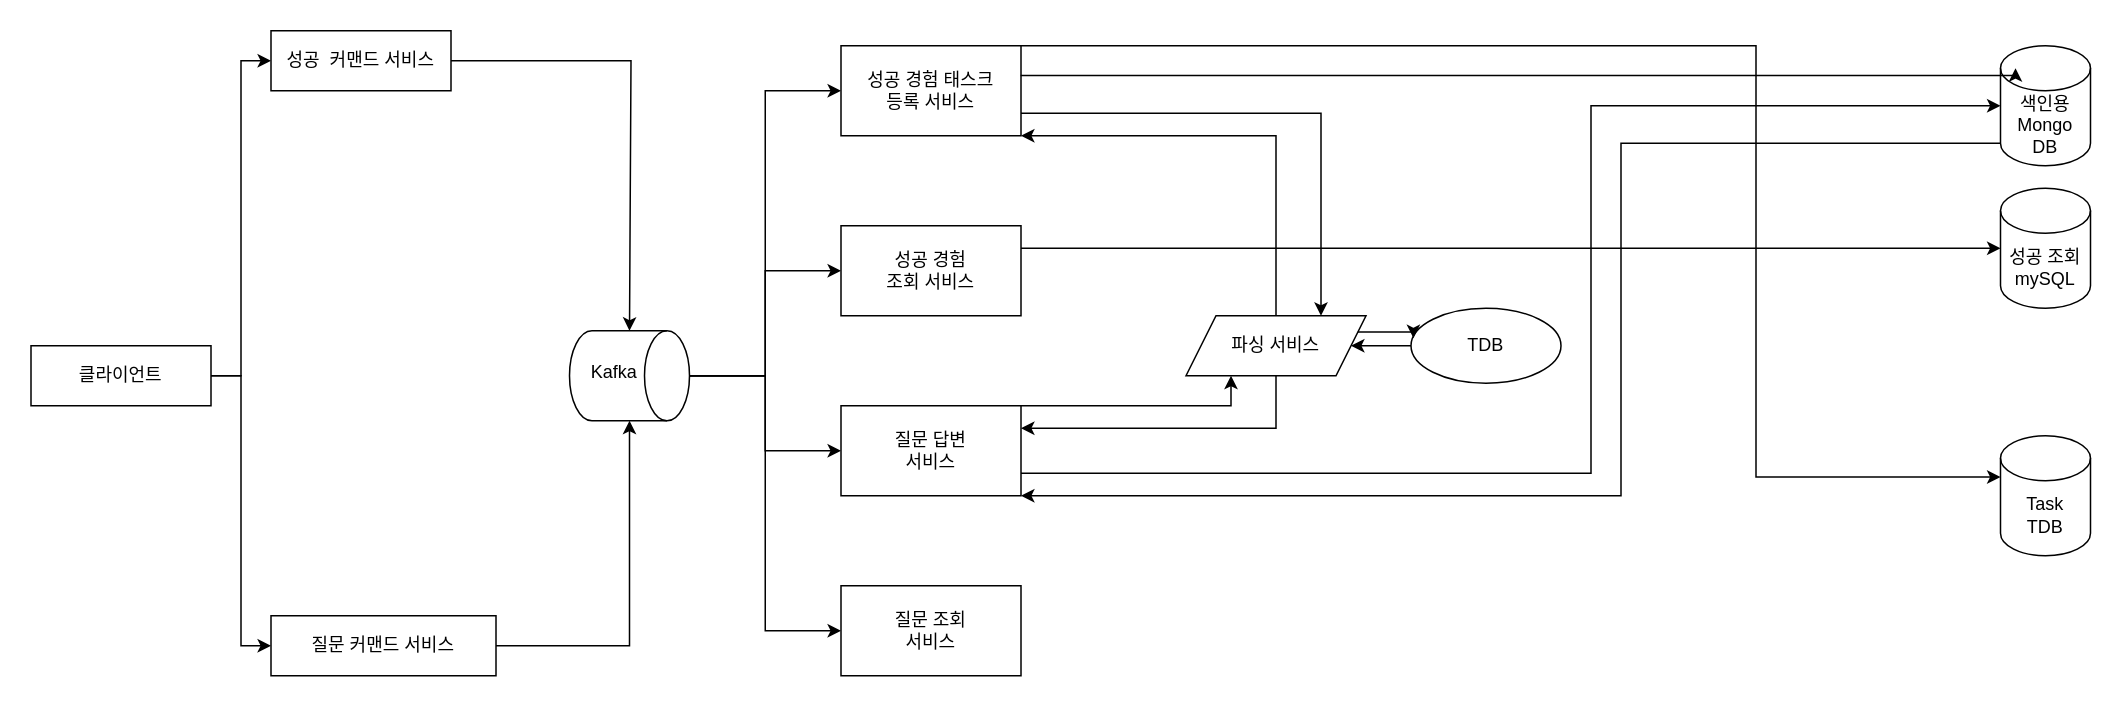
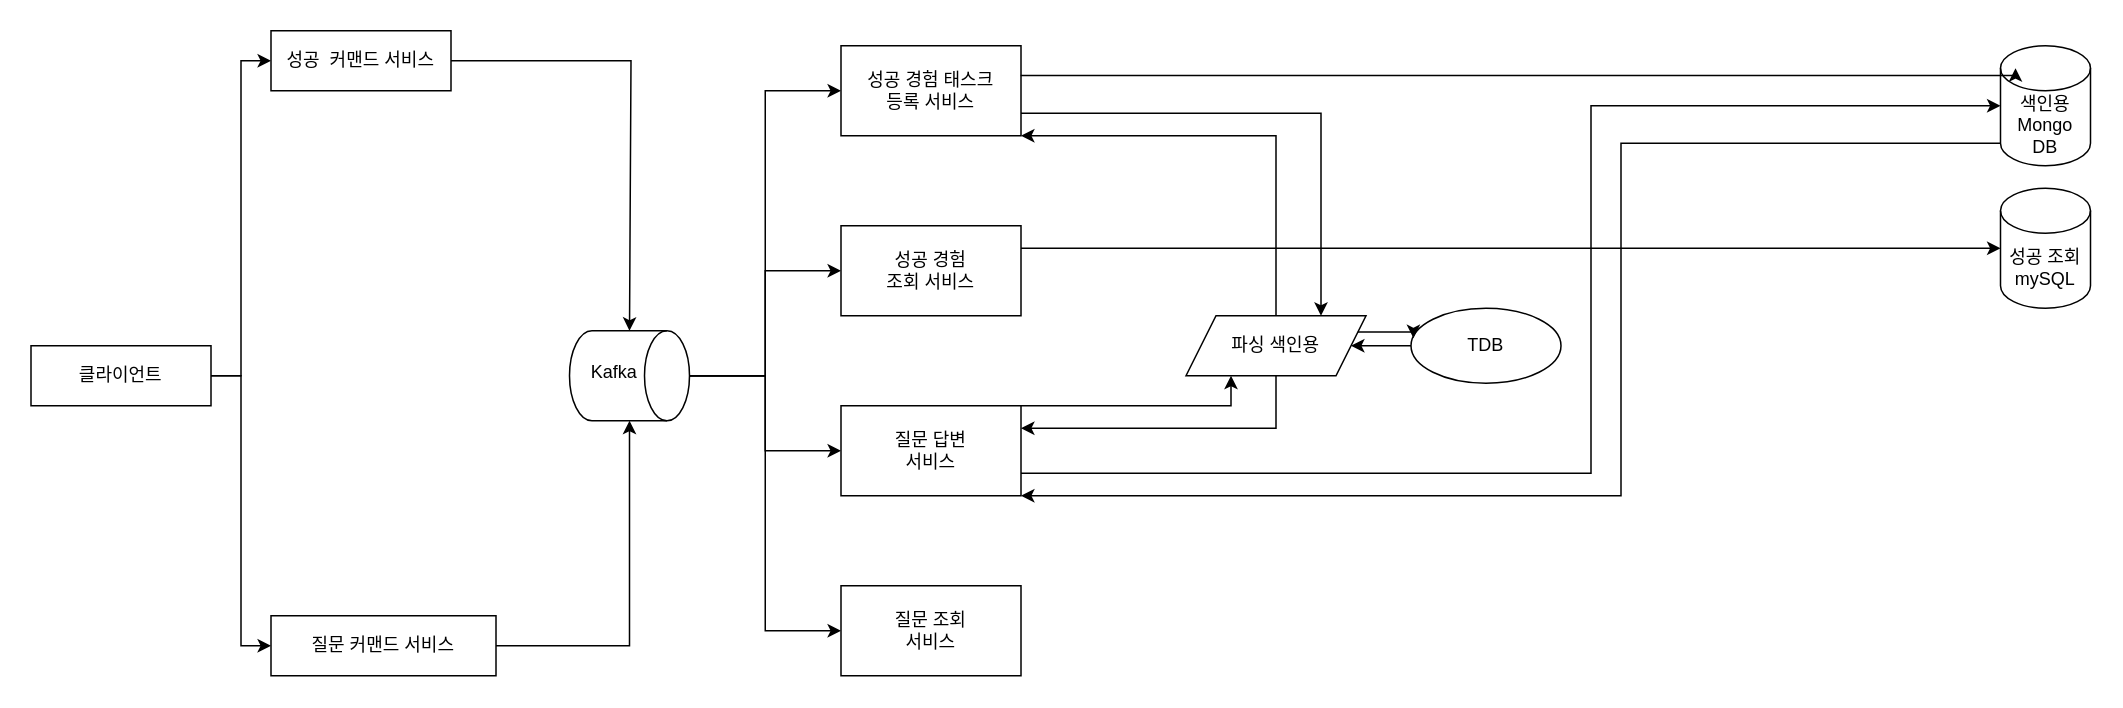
(1721, 46) -> none
(1276, 346) -> (1276, 346)
(2045, 496) -> none
